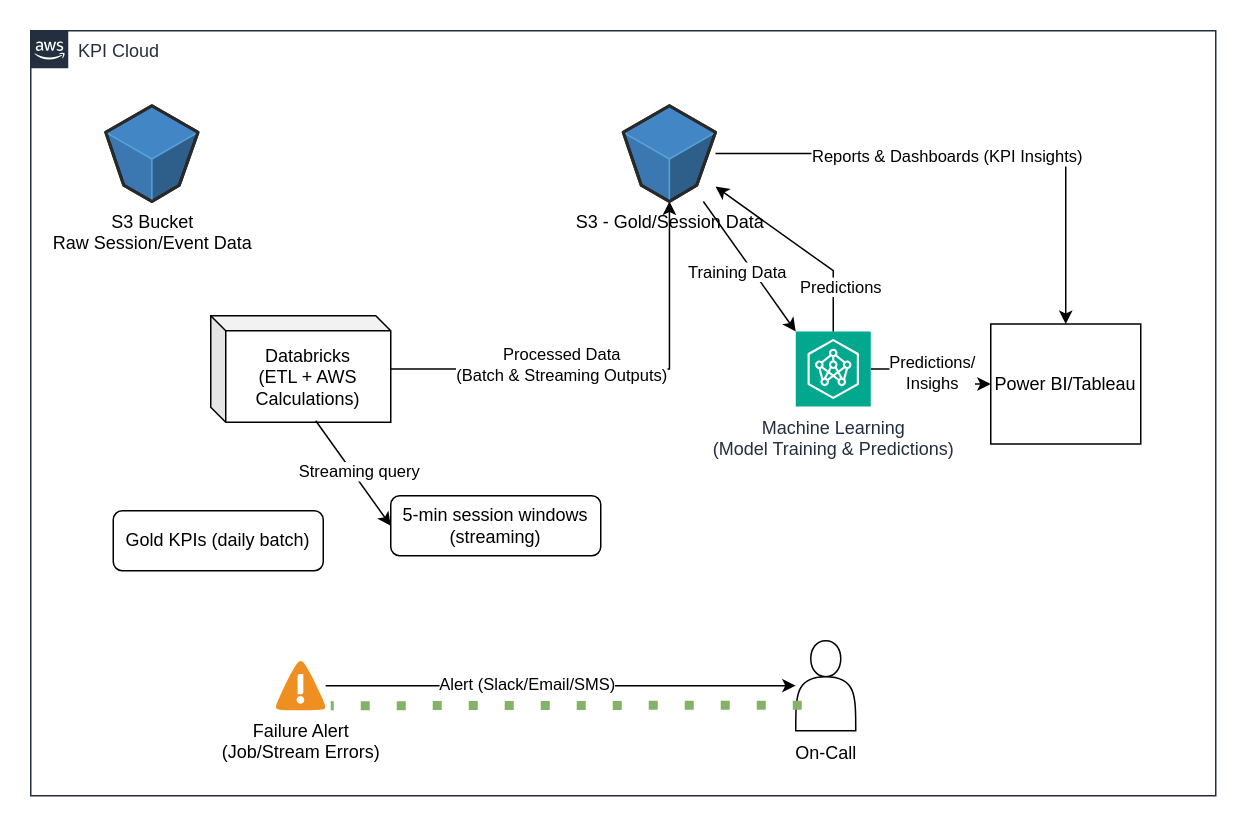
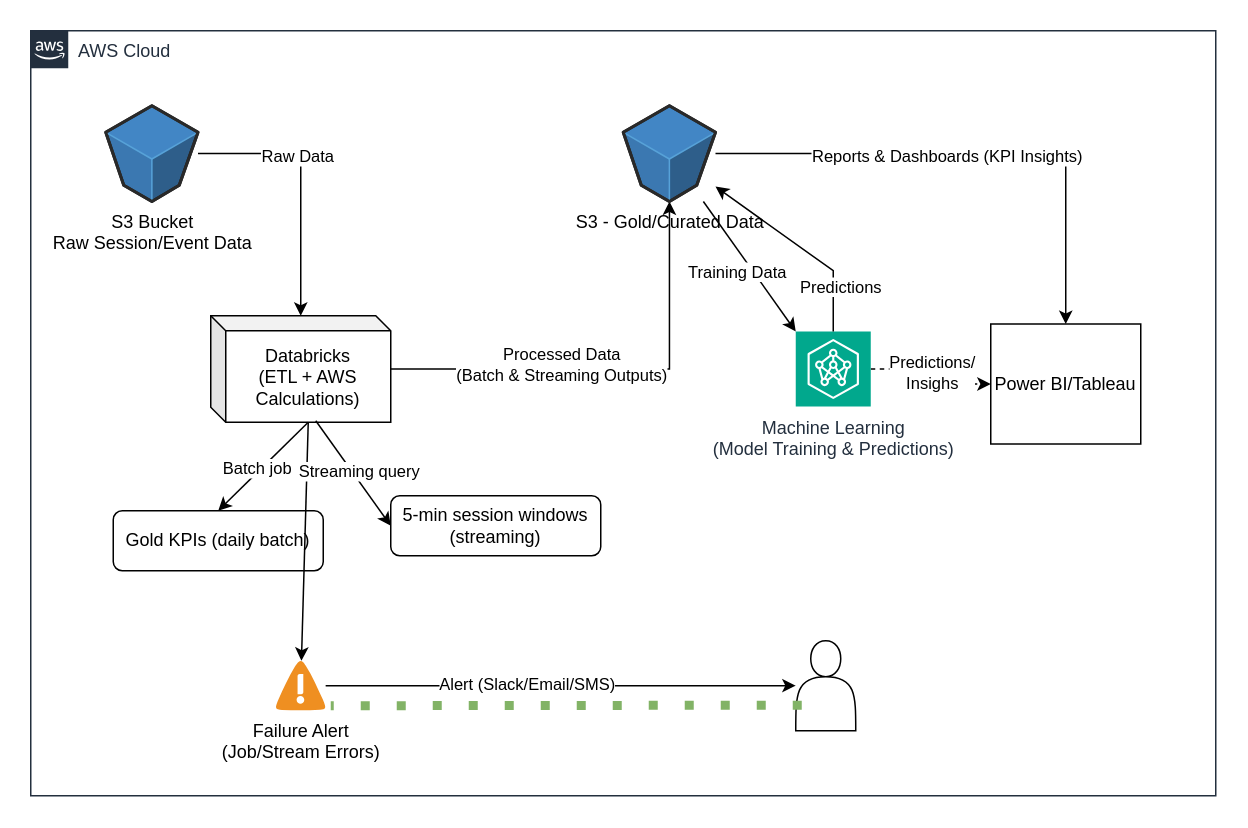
(119, 52) -> (119, 52)
none -> (301, 179)
(671, 223) -> (671, 223)
(881, 369) -> (881, 369)
none -> (265, 465)
none -> (304, 565)
(826, 753) -> none
